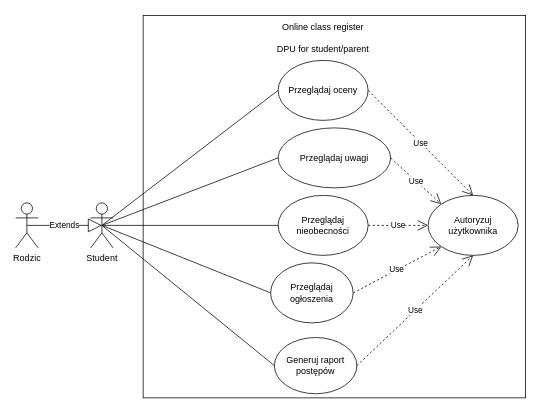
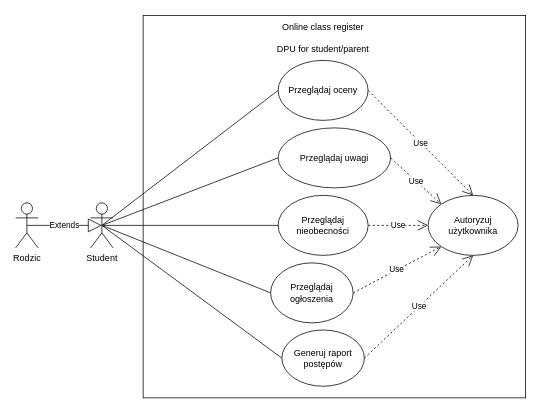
(315, 366) -> (323, 358)
